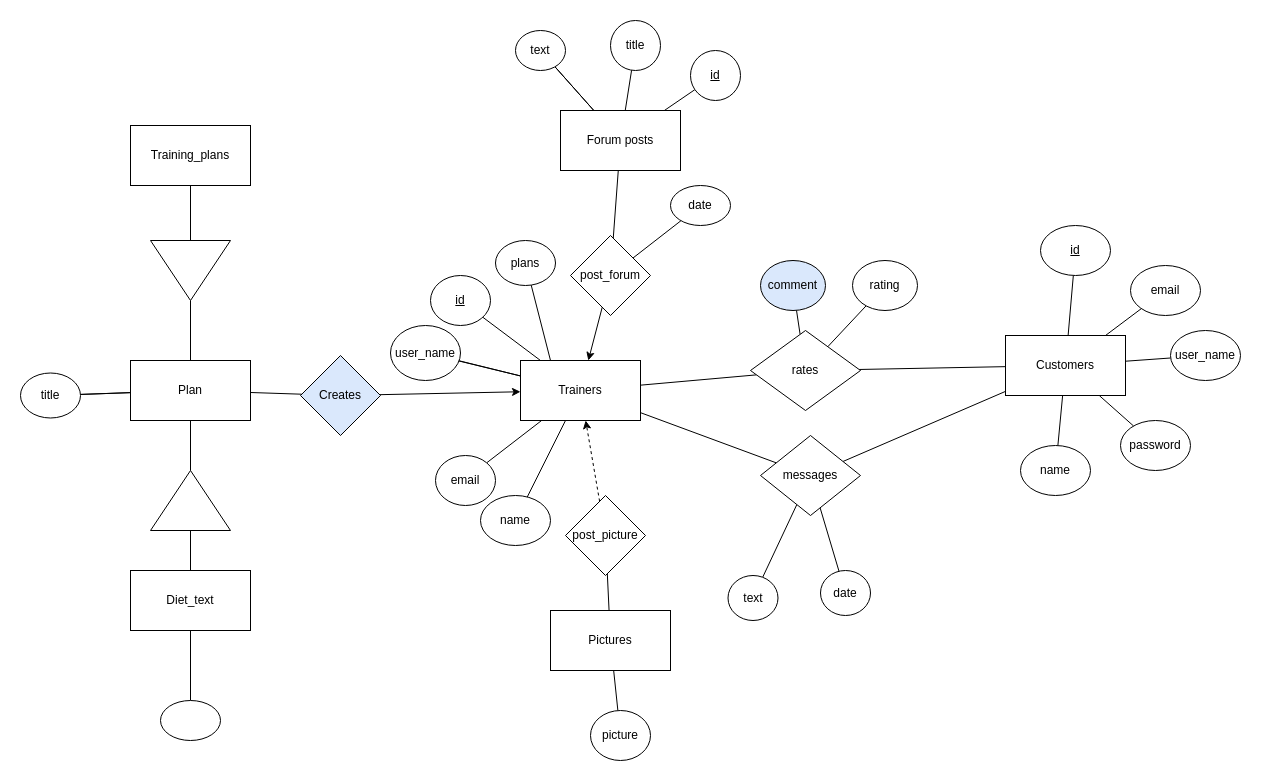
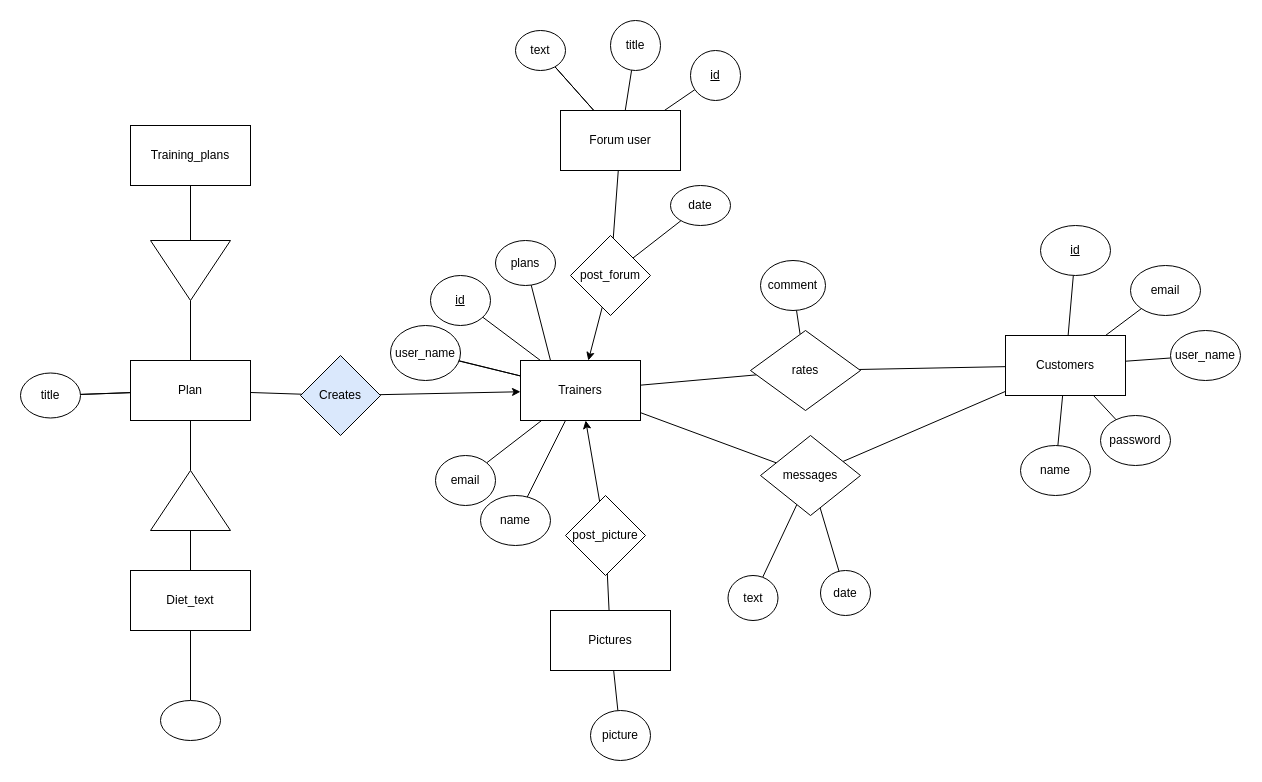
(621, 141) -> (621, 141)
(793, 286) -> (793, 286)
(885, 286) -> none
(847, 326) -> none
(1156, 446) -> (1136, 441)
(593, 464) -> (593, 464)
